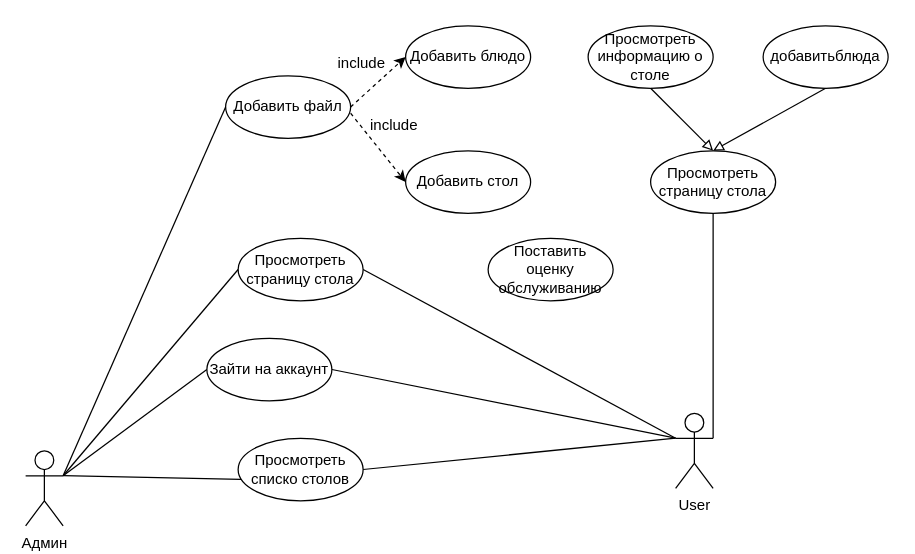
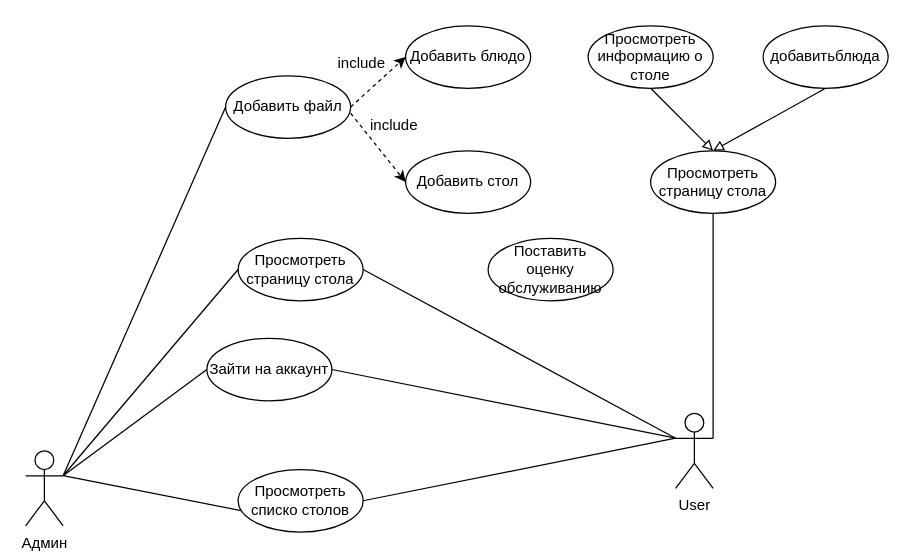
(301, 469) -> (301, 501)
